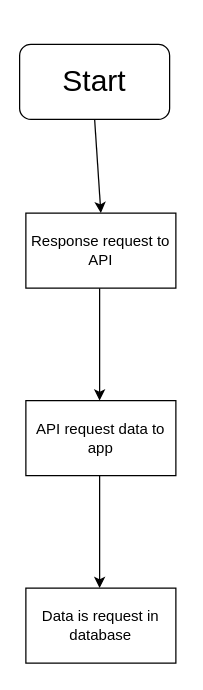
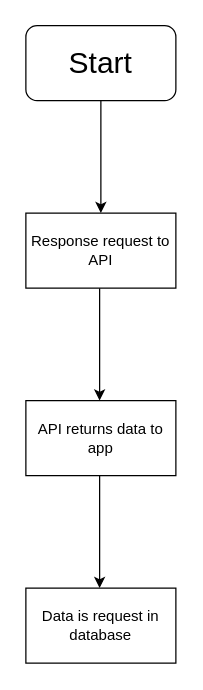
(94, 82) -> (101, 63)
(101, 438) -> (101, 438)
